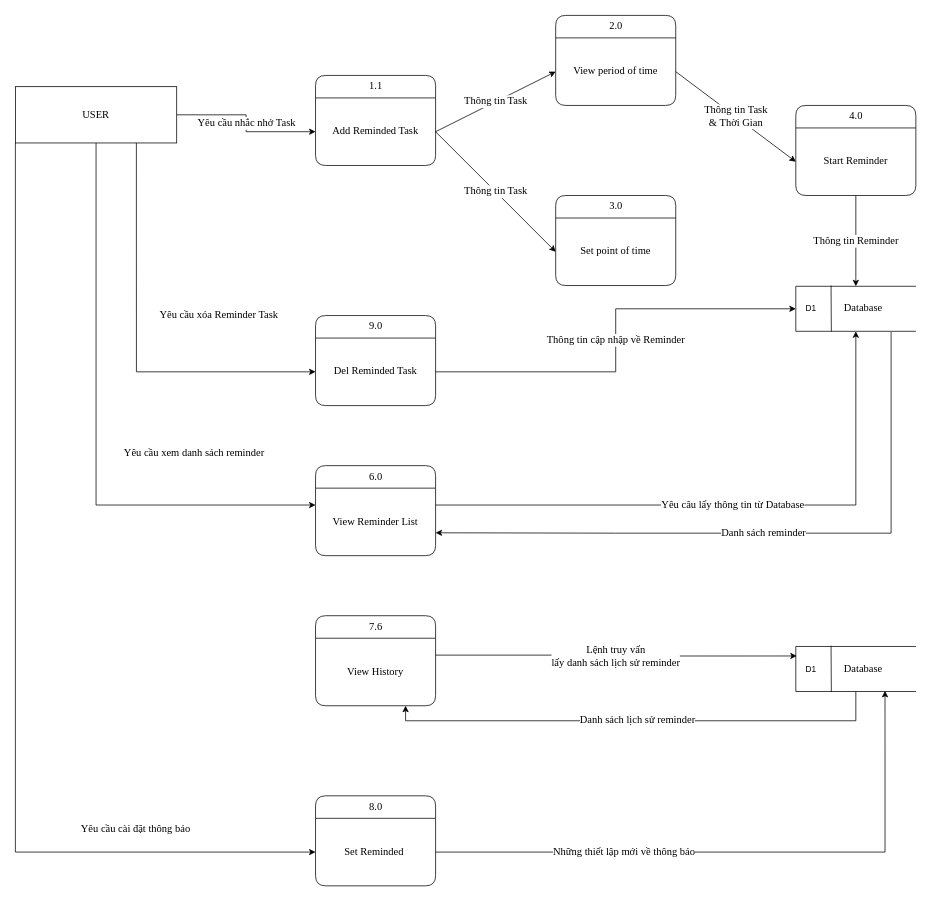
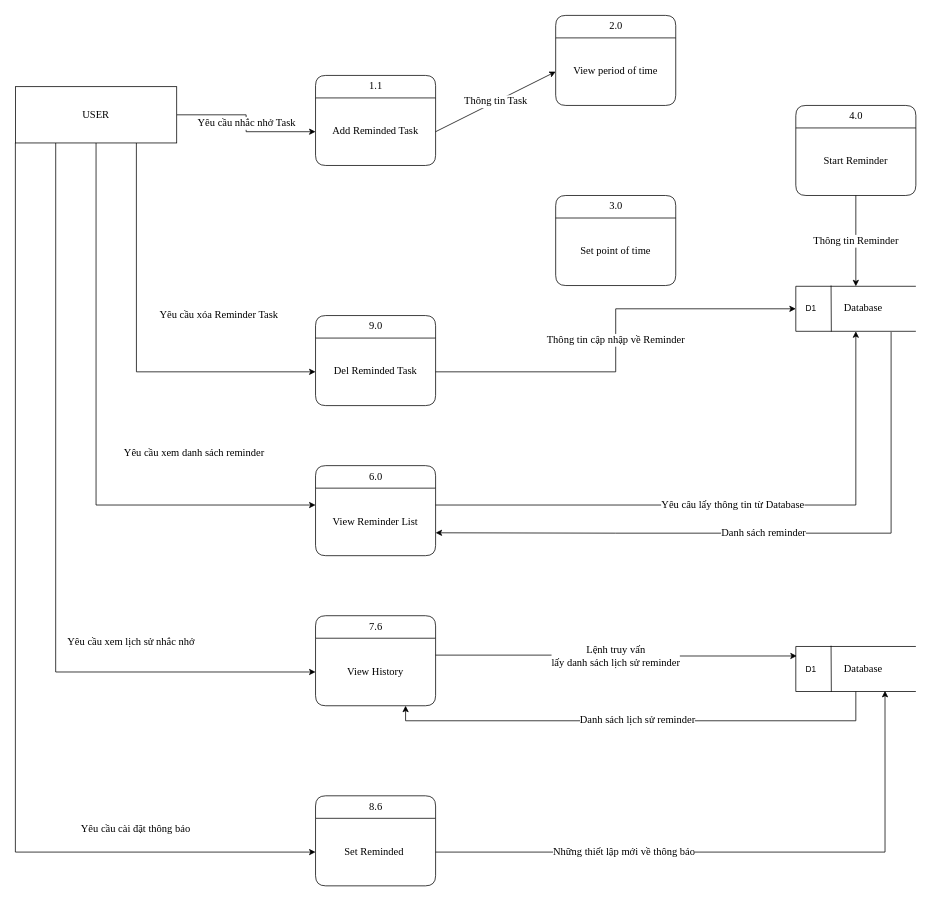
(732, 114) -> none
(494, 191) -> none
none -> (56, 407)
(376, 807) -> (376, 807)
